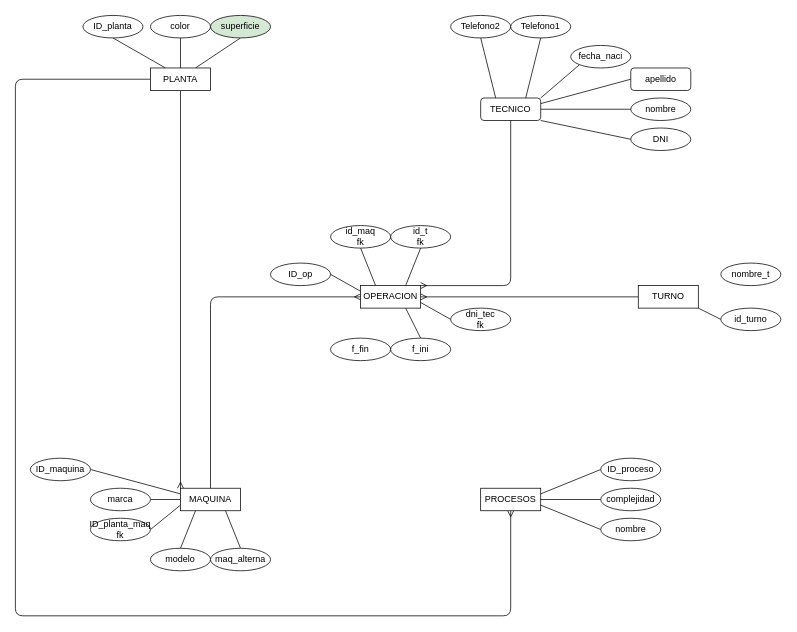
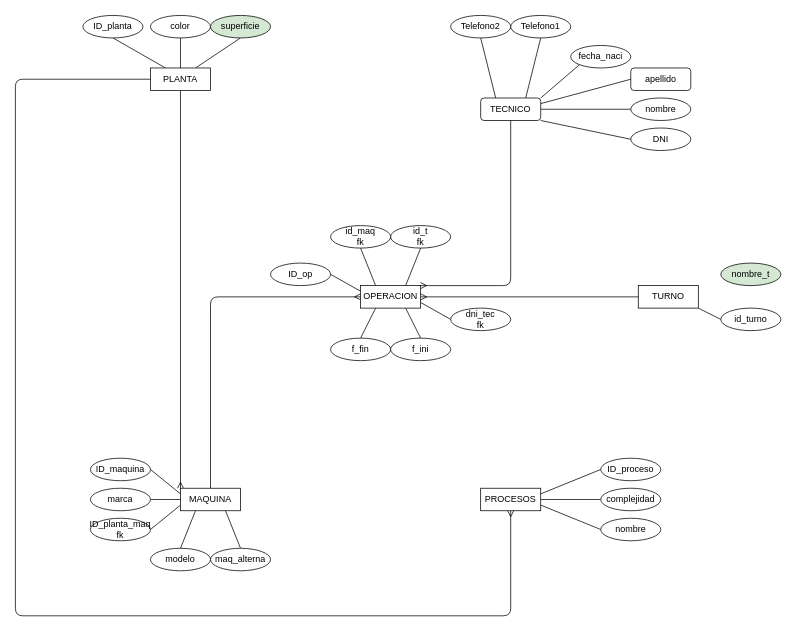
(750, 274) -> (750, 274)
none -> (368, 322)
(60, 469) -> (120, 469)
